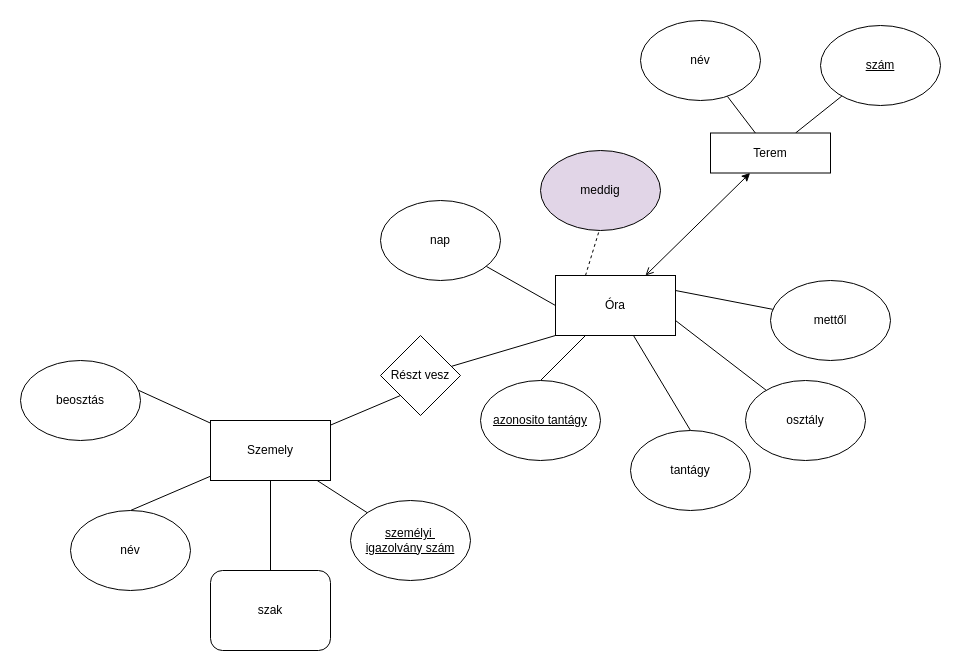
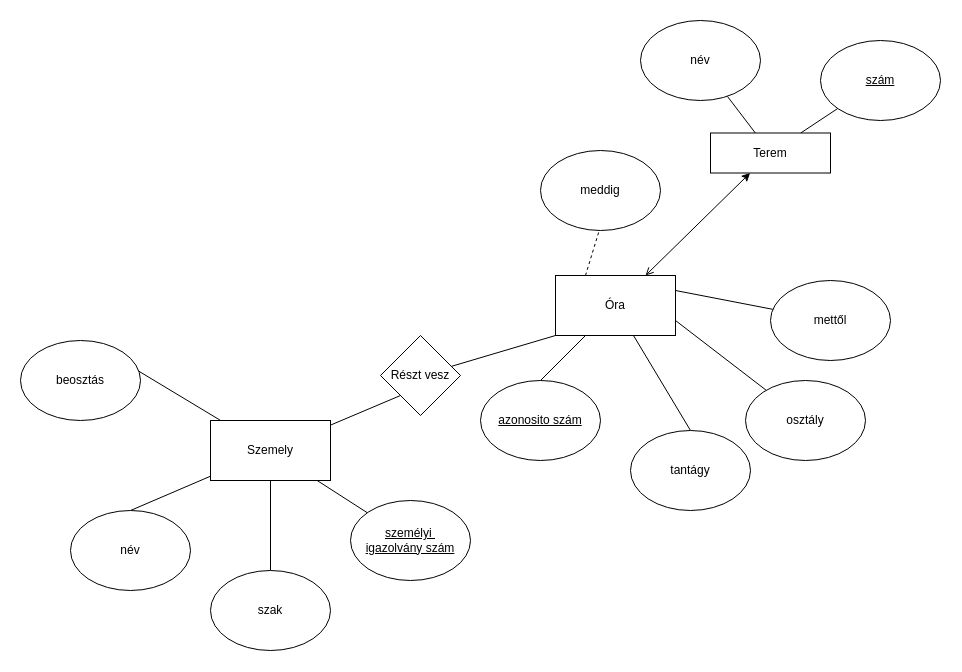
(881, 66) -> (881, 81)
(601, 191) -> (601, 191)
(441, 241) -> none
(520, 286) -> none
(81, 401) -> (81, 381)
(541, 421) -> (541, 421)
(271, 611) -> (271, 611)
